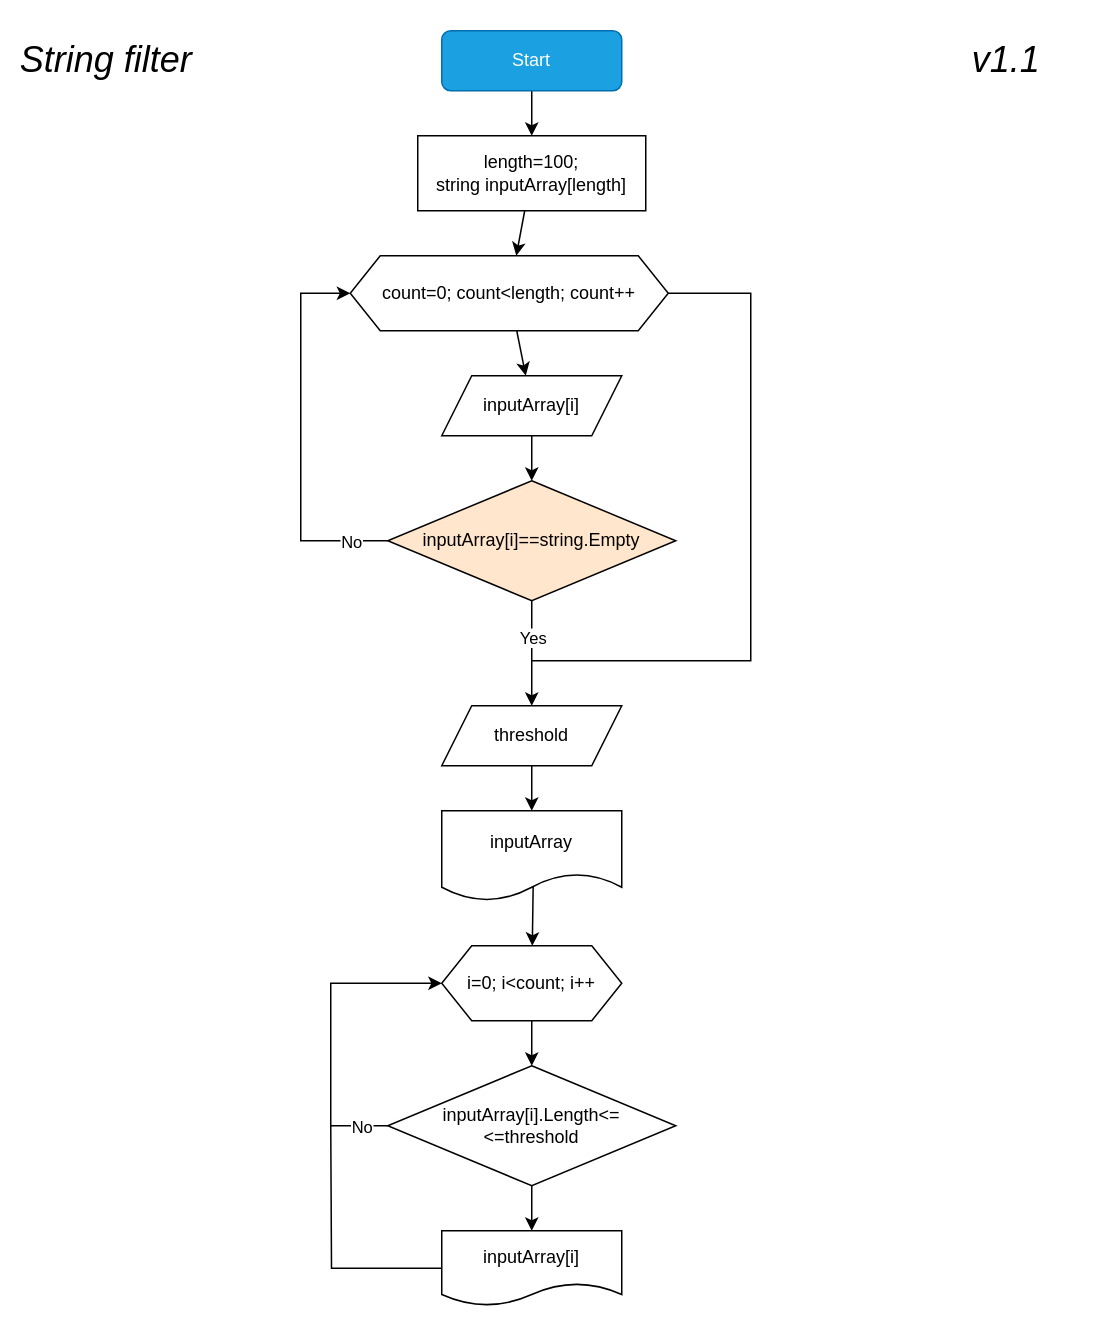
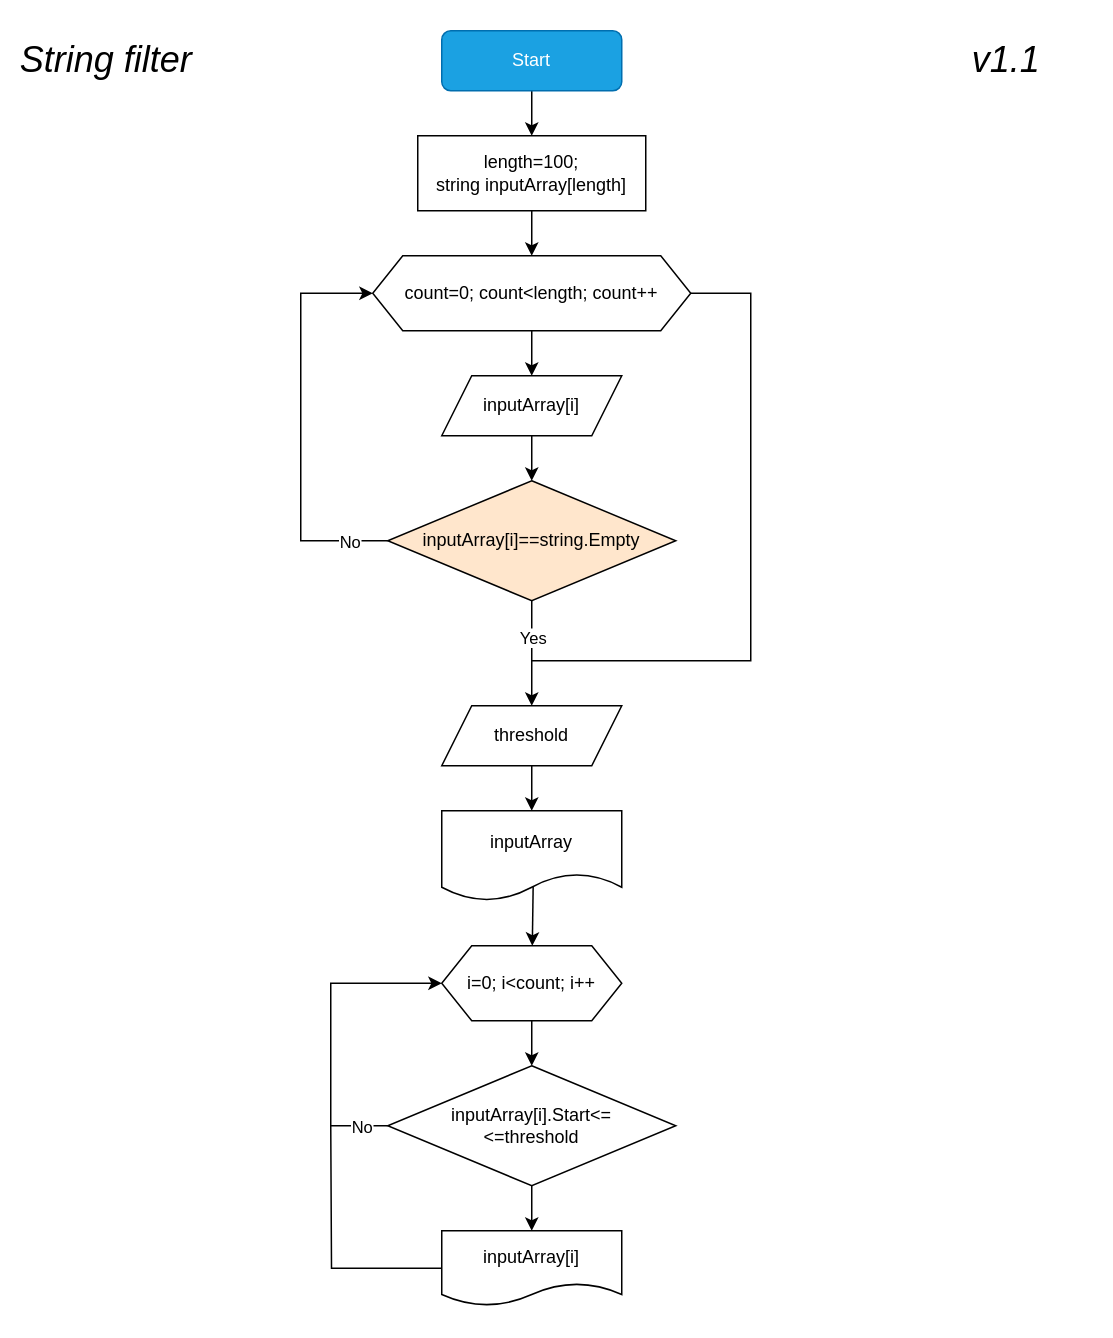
(509, 293) -> (532, 293)
(532, 1126) -> (532, 1126)
